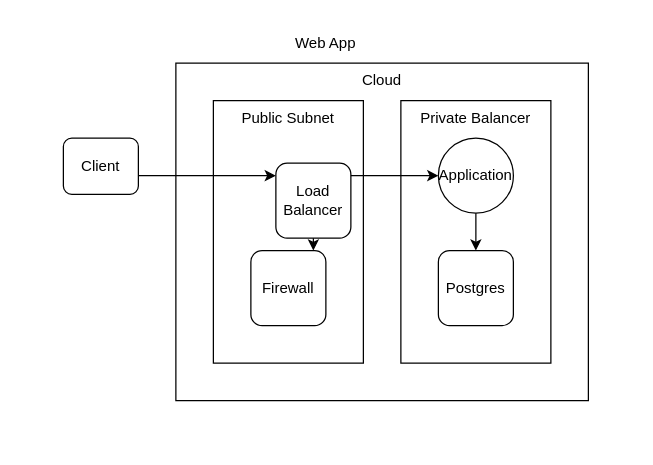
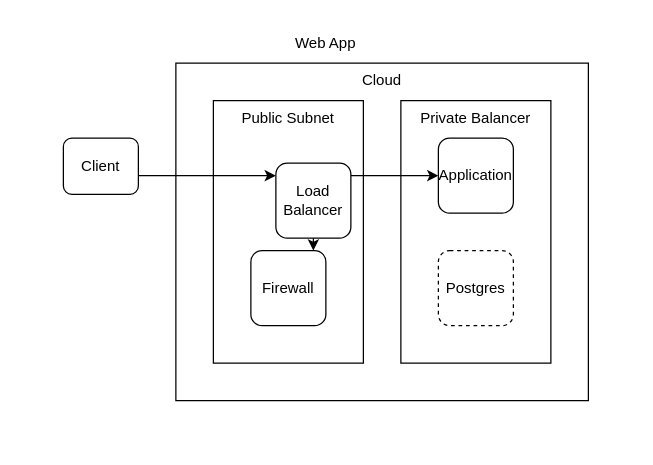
(476, 176) -> (476, 176)
(476, 228) -> none
(476, 288) -> (476, 288)
